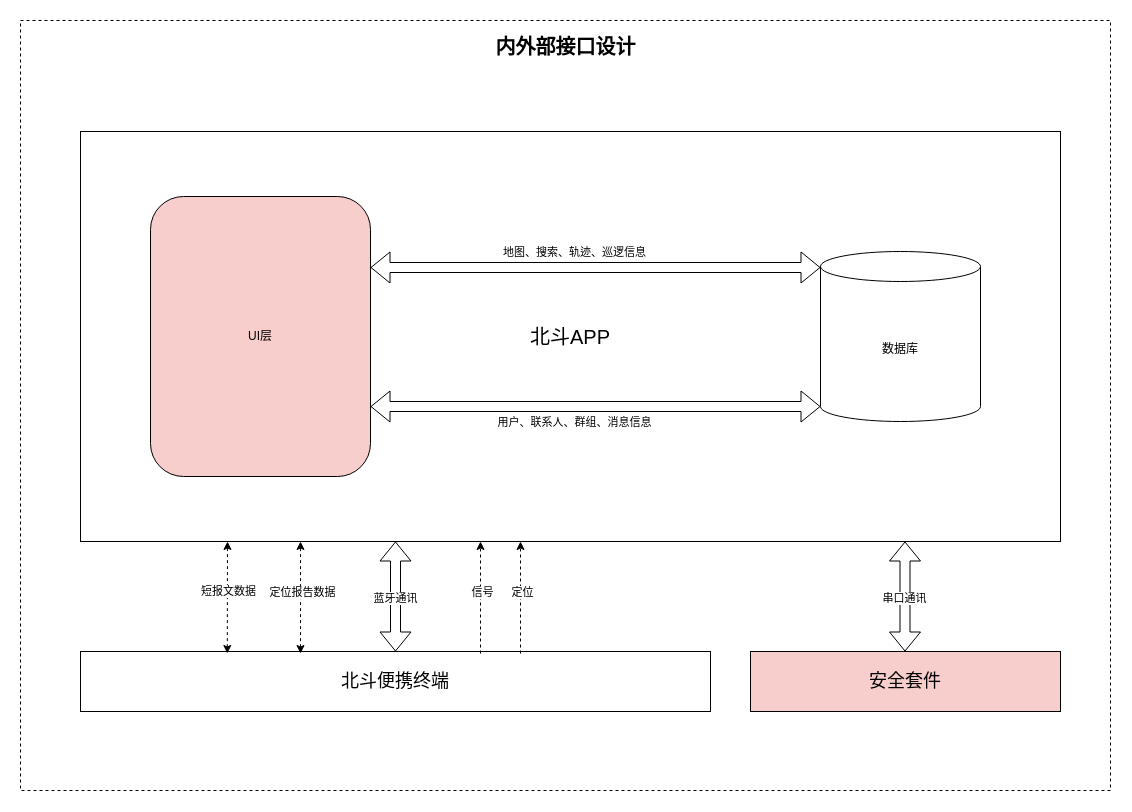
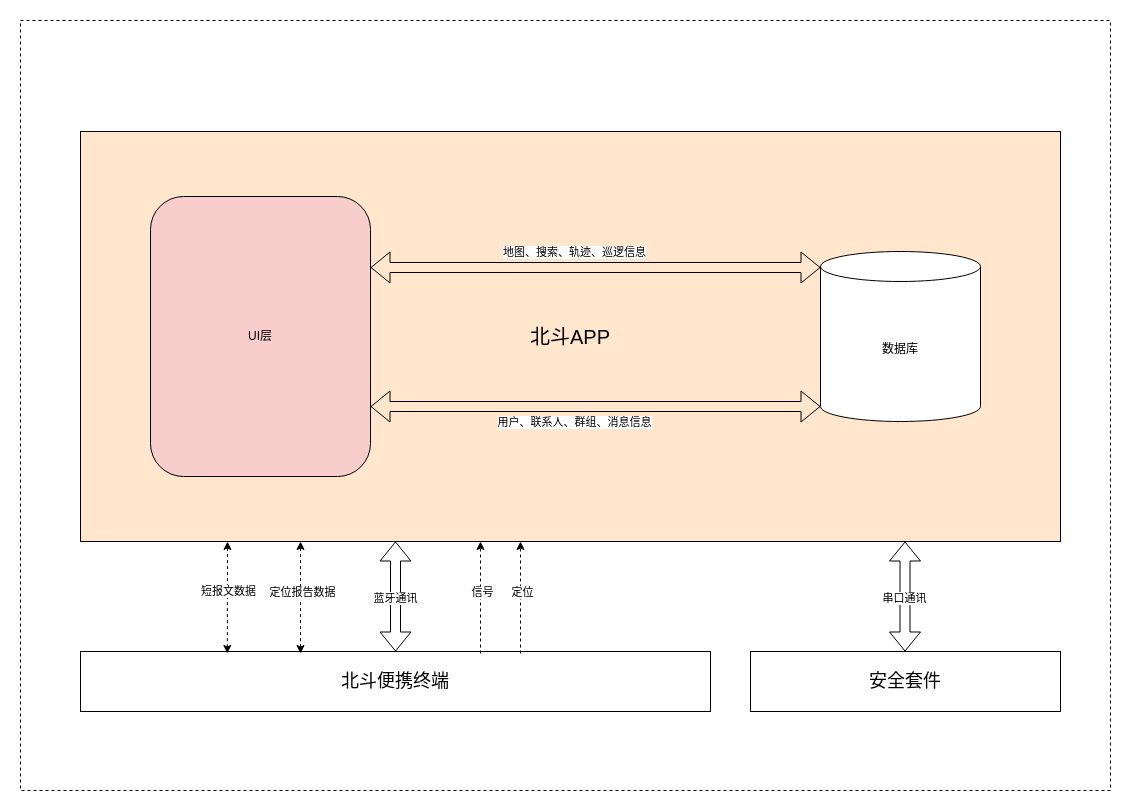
(566, 47) -> none
(571, 337) -> (571, 337)
(906, 682) -> (906, 682)
